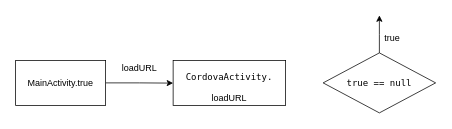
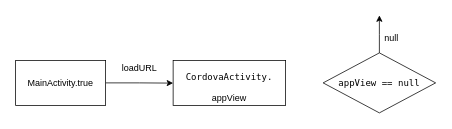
(394, 38) -> (392, 38)
(229, 83) -> (229, 83)
(379, 83) -> (379, 83)
